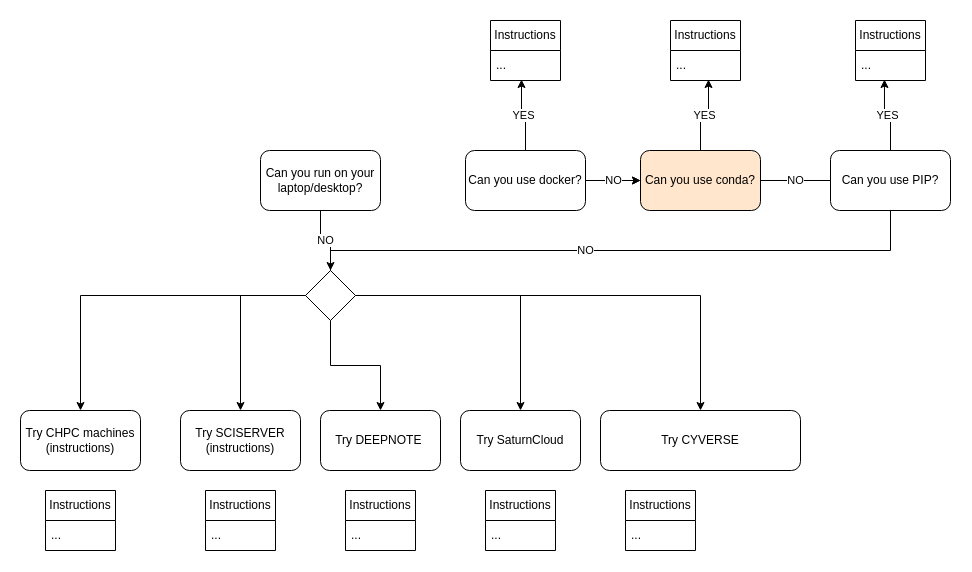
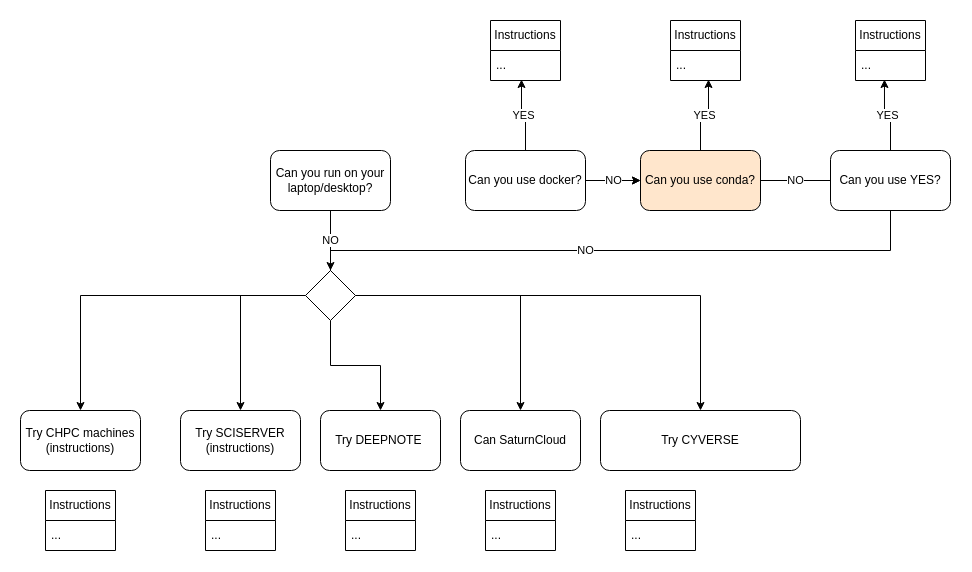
(321, 181) -> (331, 181)
(891, 181) -> (891, 181)
(521, 441) -> (521, 441)
